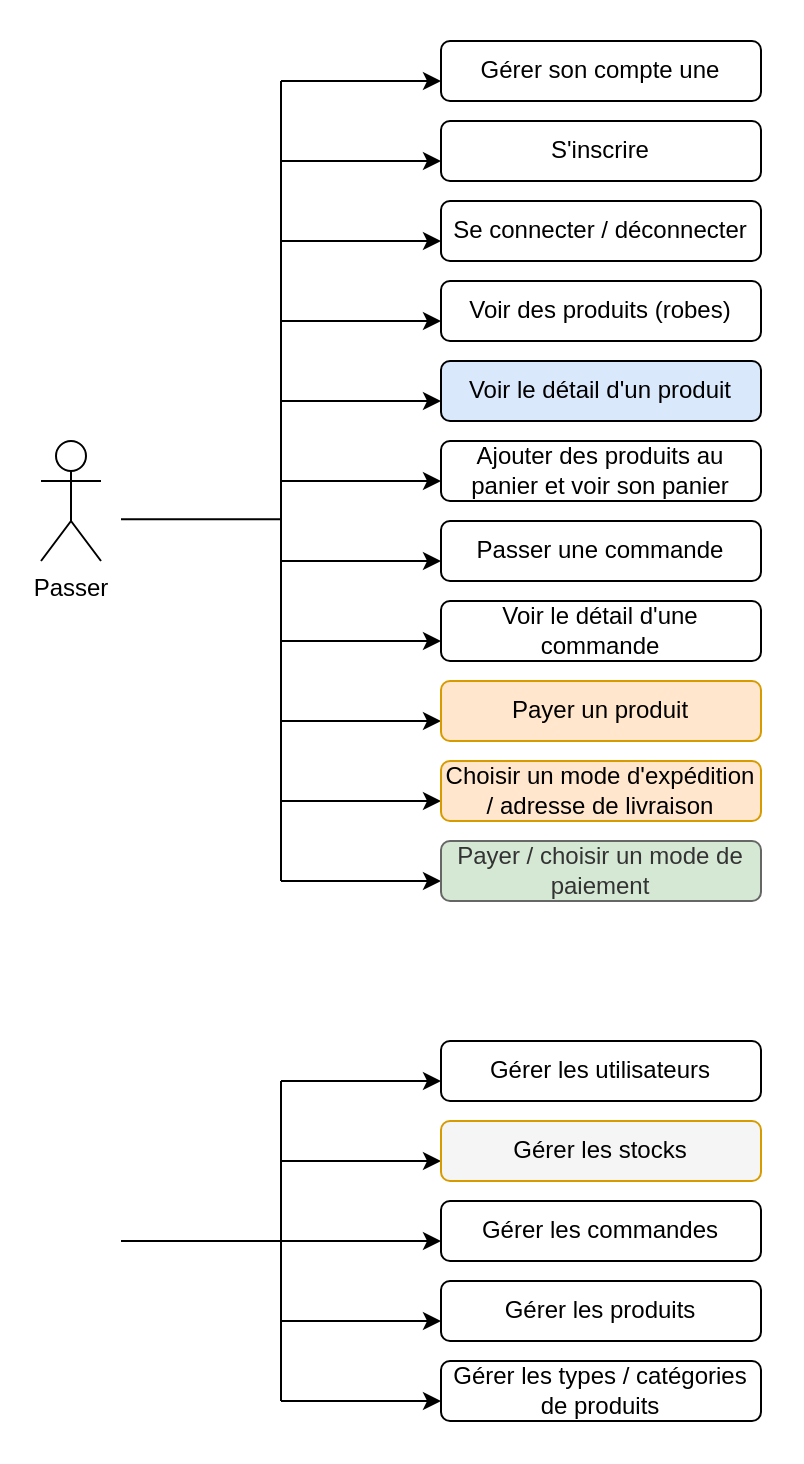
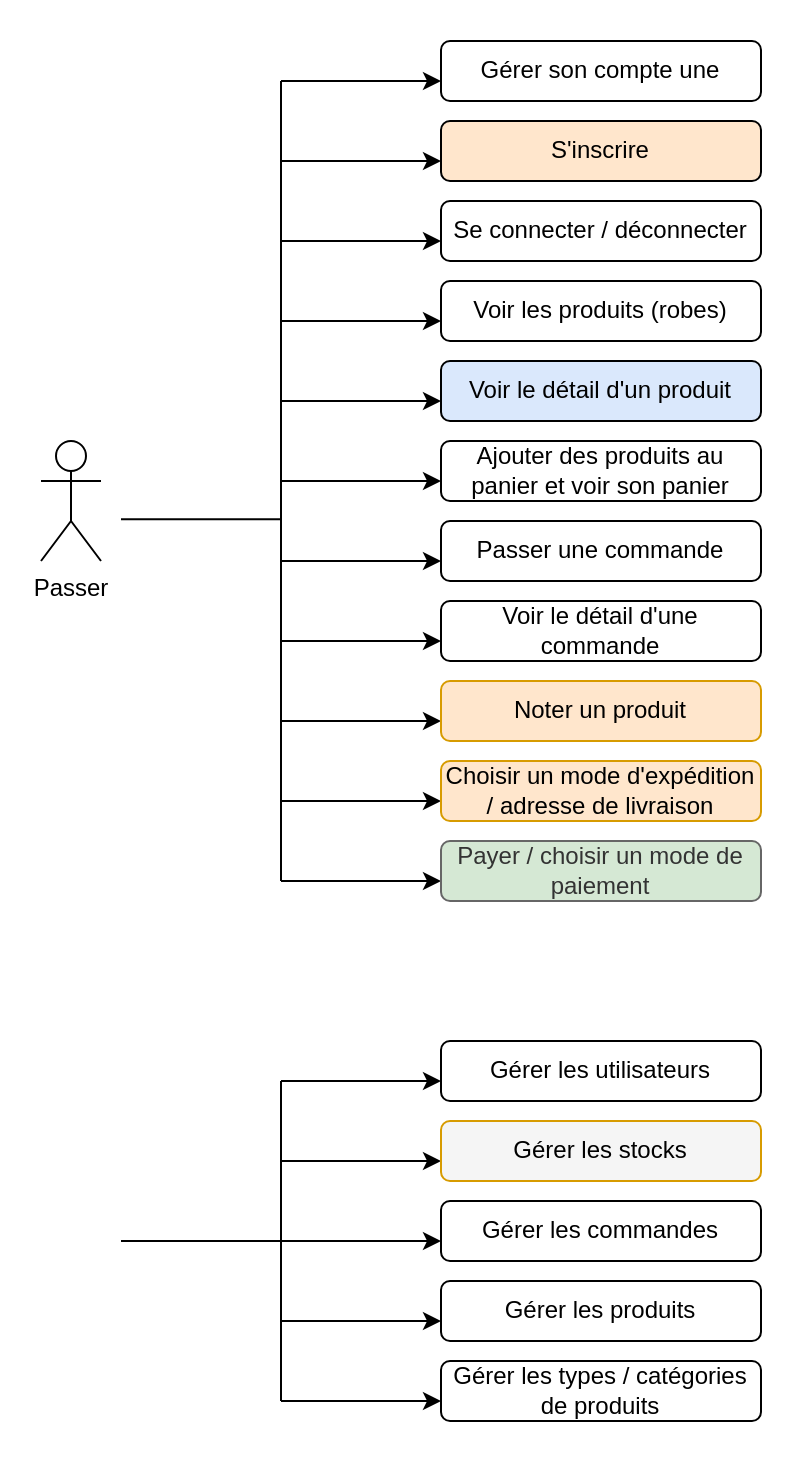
(601, 151) -> (601, 151)
(601, 311) -> (601, 311)
(601, 711) -> (601, 711)
